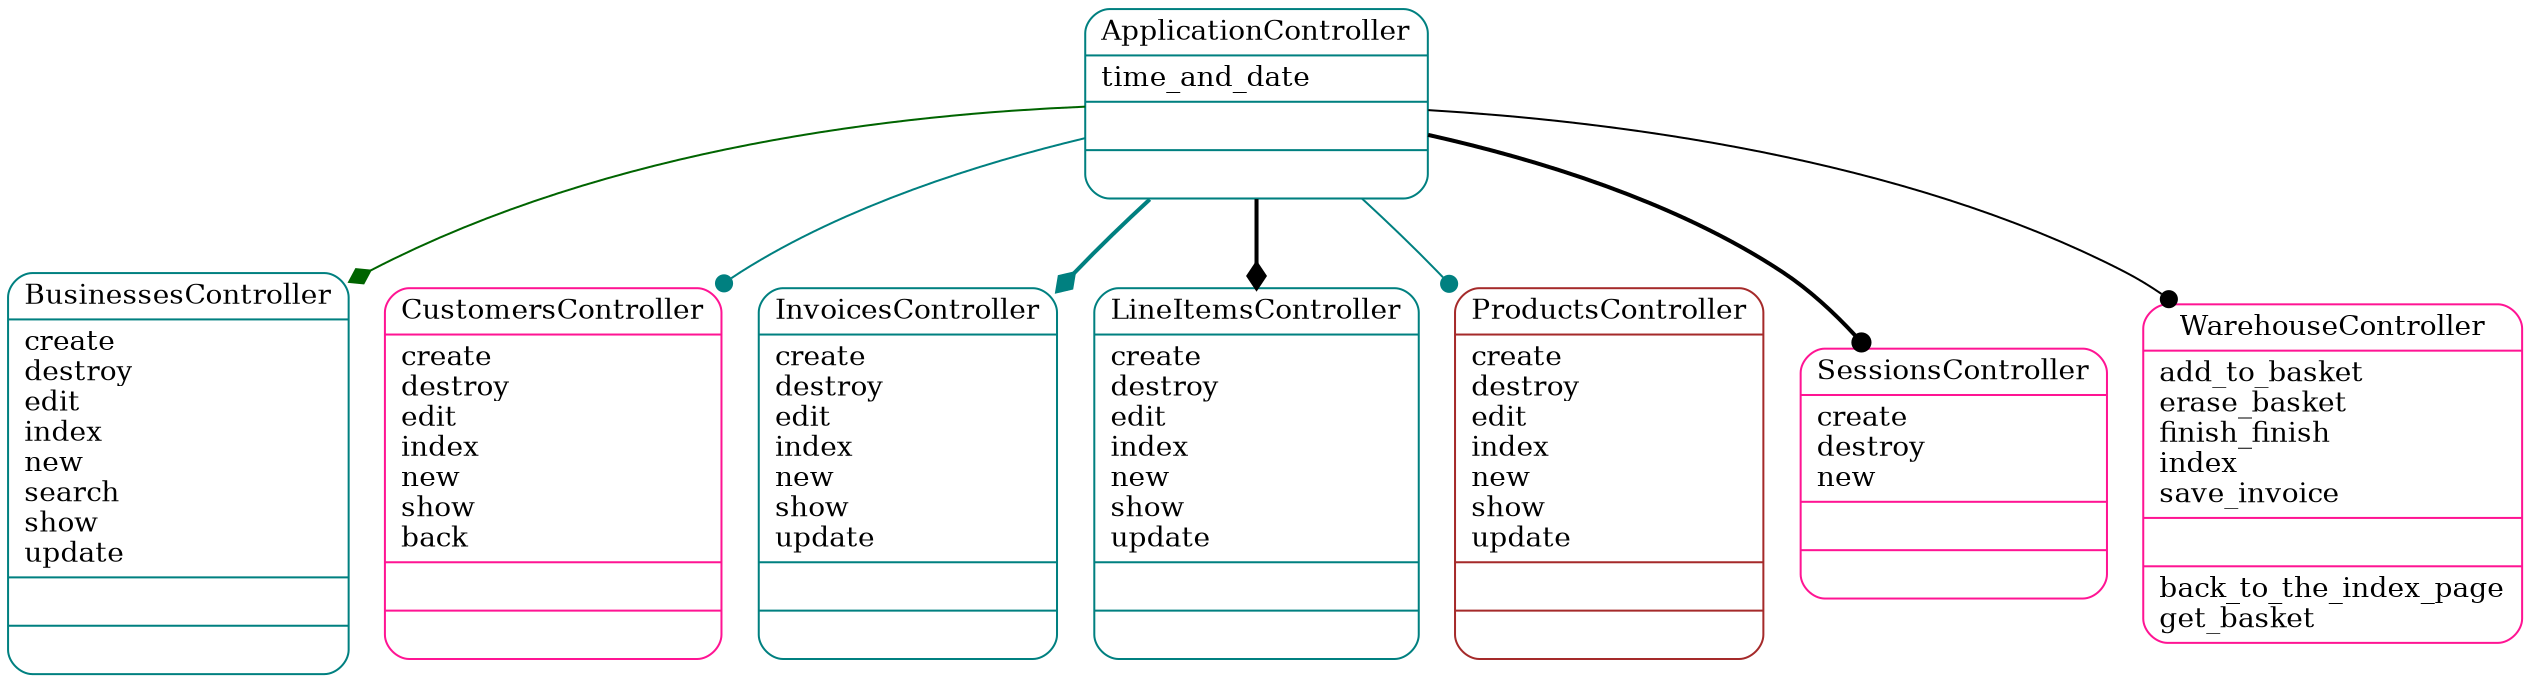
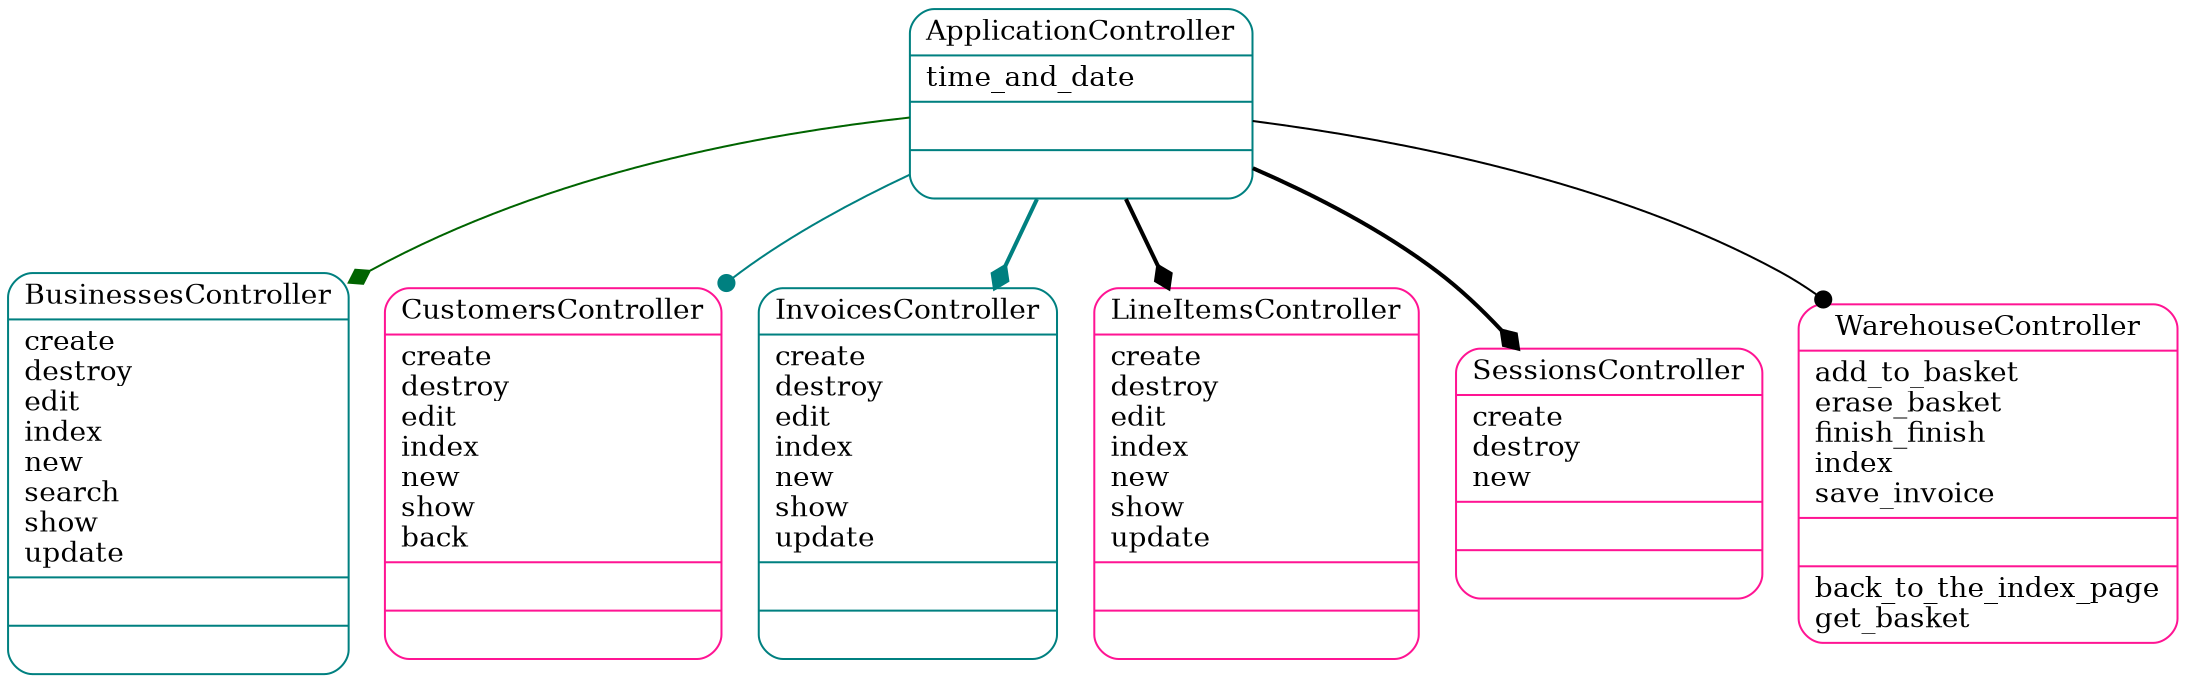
(1657, 206) -> (1385, 236)
(1257, 474) -> (1257, 474)
(1609, 474) -> none
